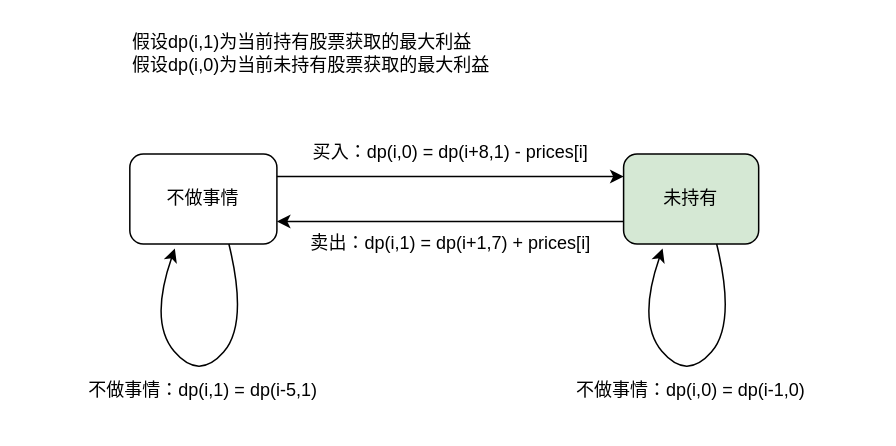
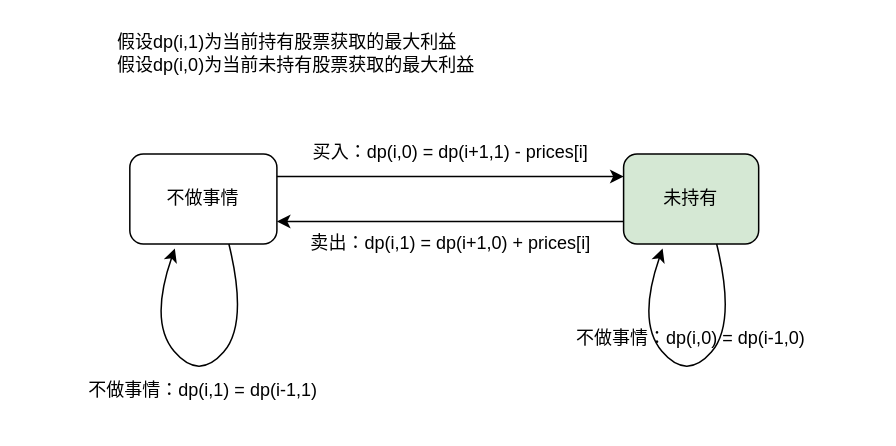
(349, 53) -> (334, 53)
(451, 152) -> (451, 152)
(451, 244) -> (451, 244)
(203, 391) -> (203, 391)
(691, 391) -> (691, 338)
